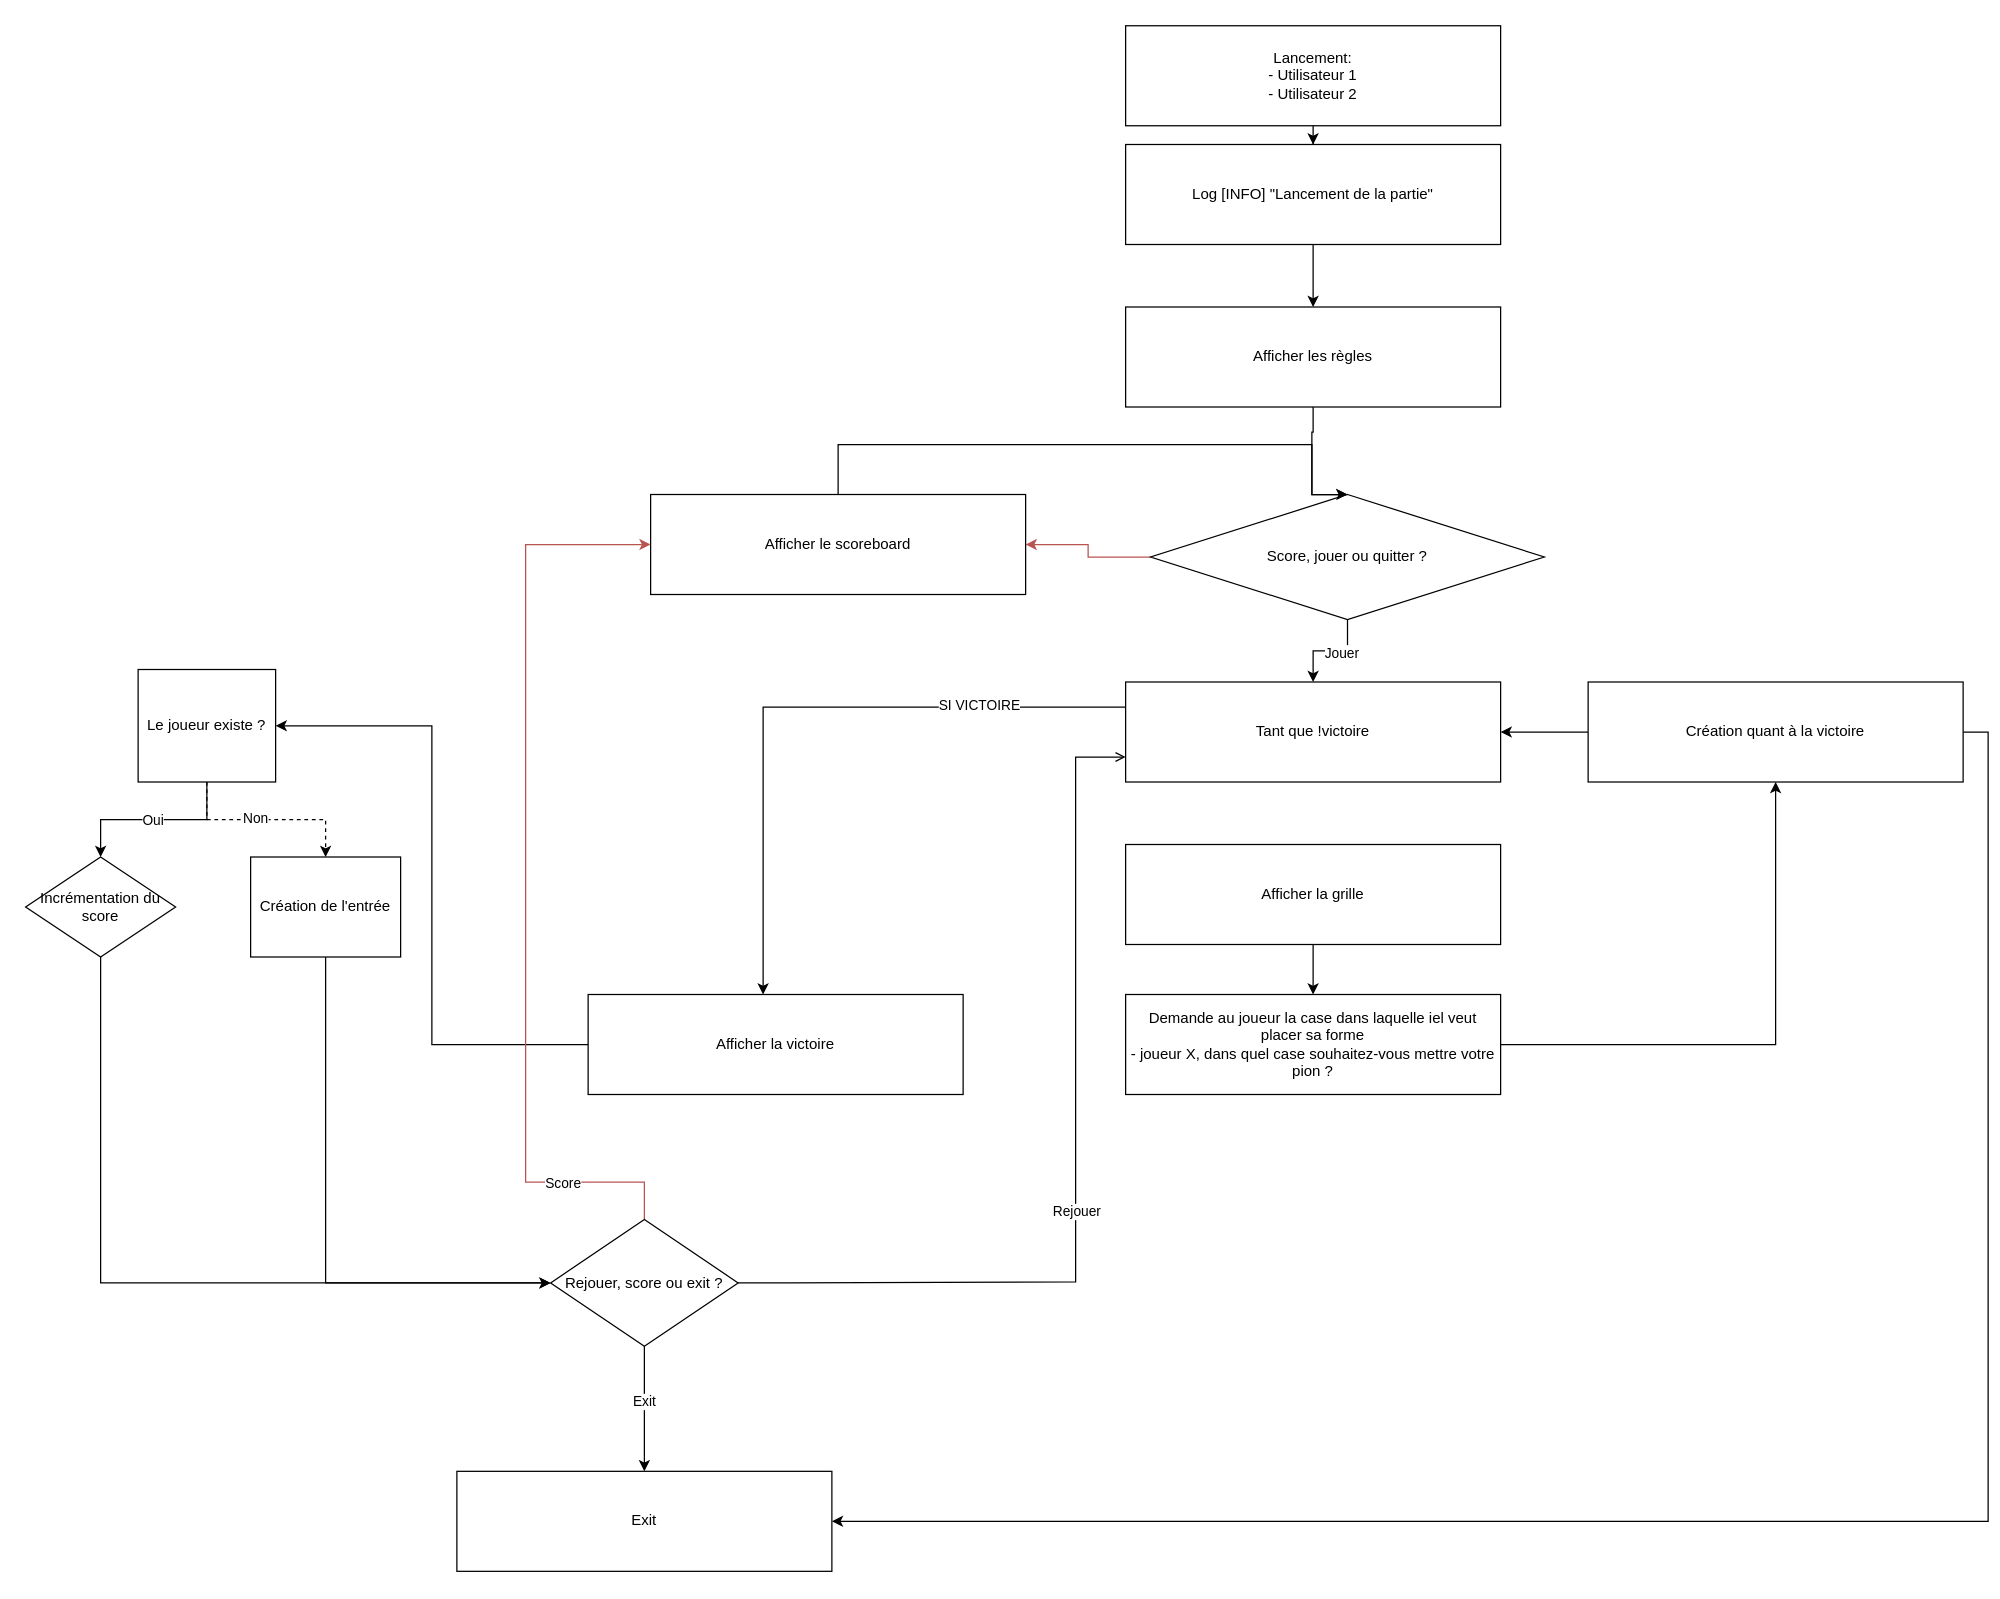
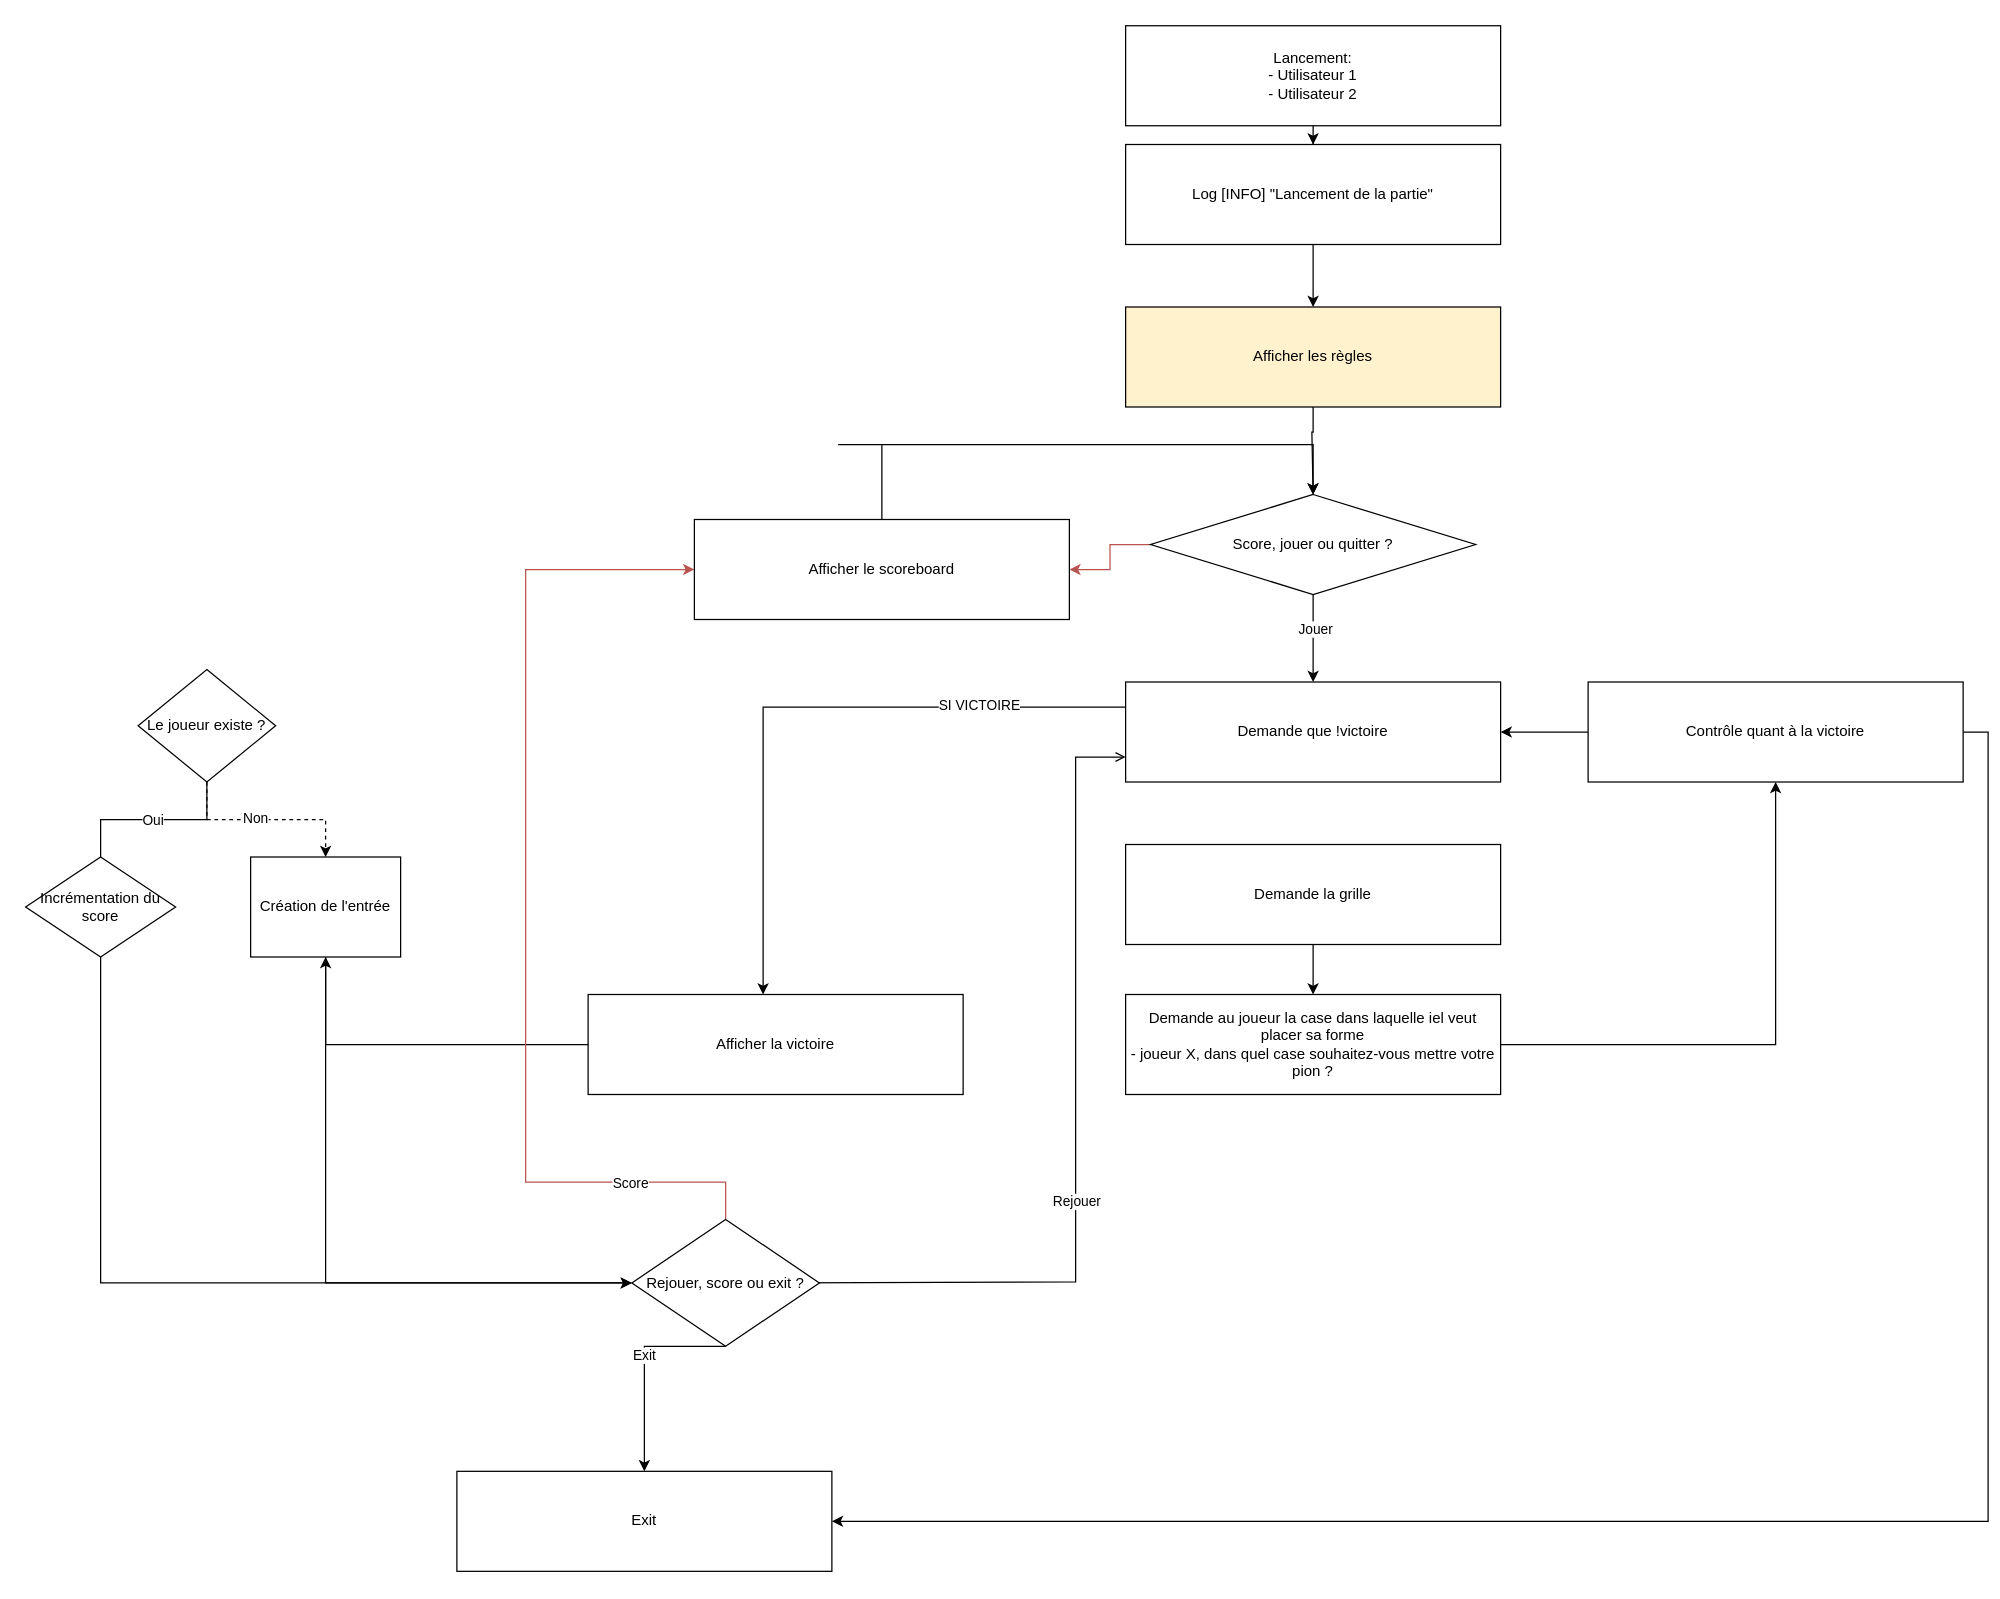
(1313, 357) -> (1313, 357)
(838, 544) -> (882, 569)
(1348, 557) -> (1313, 544)
(207, 726) -> (207, 726)
(1313, 732) -> (1313, 732)
(1776, 732) -> (1776, 732)
(432, 812) -> (381, 1044)
(101, 847) -> (101, 850)
(1313, 894) -> (1313, 894)
(644, 1283) -> (726, 1283)
